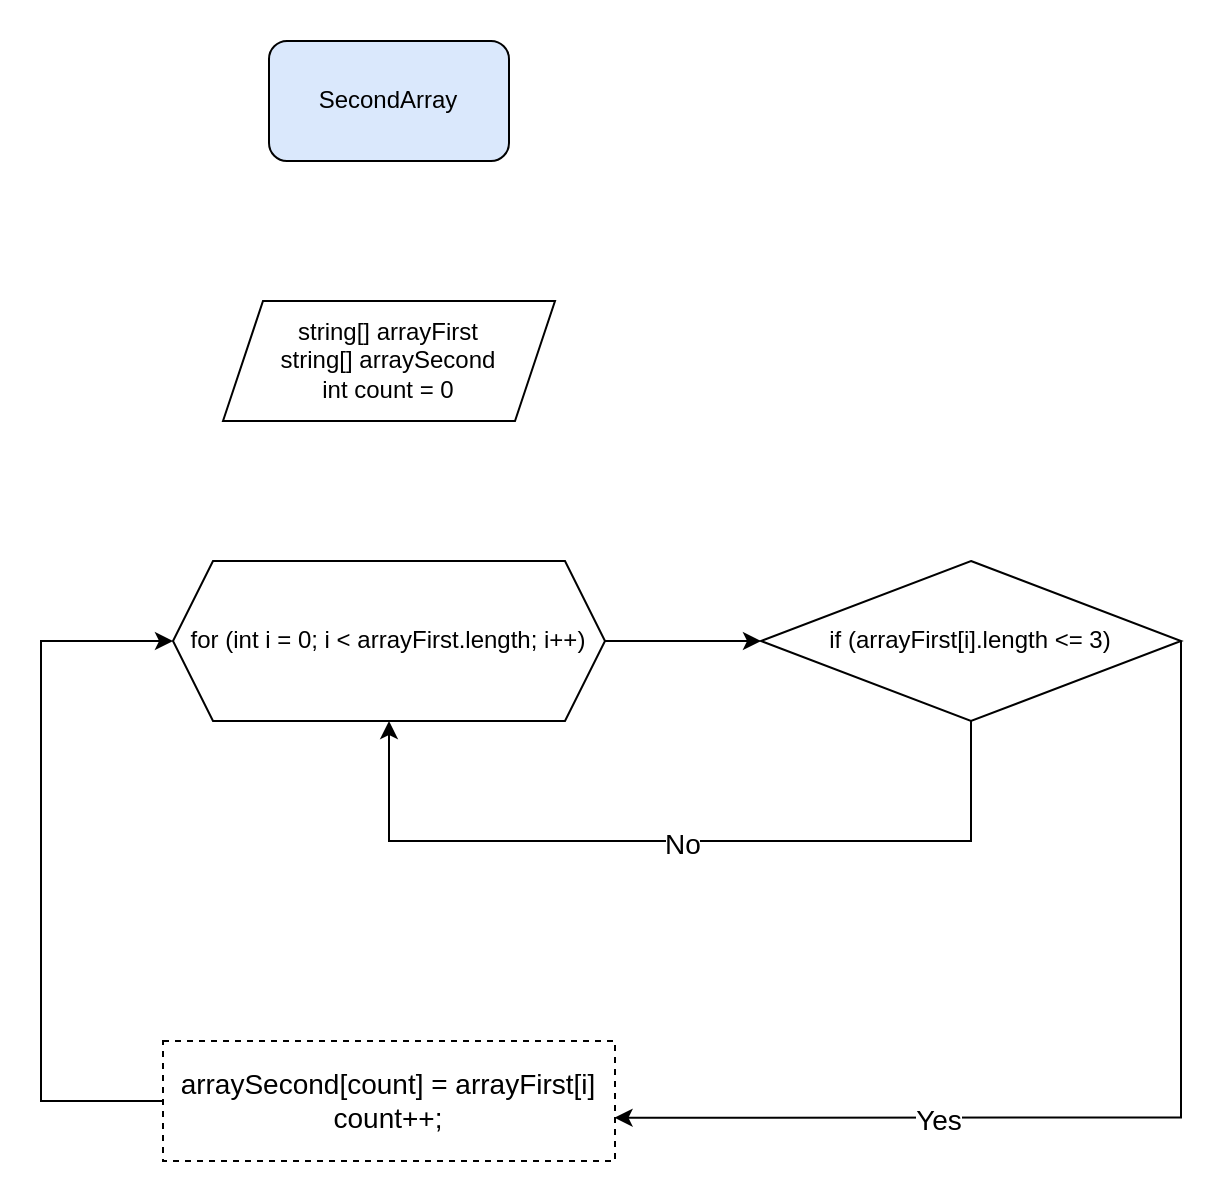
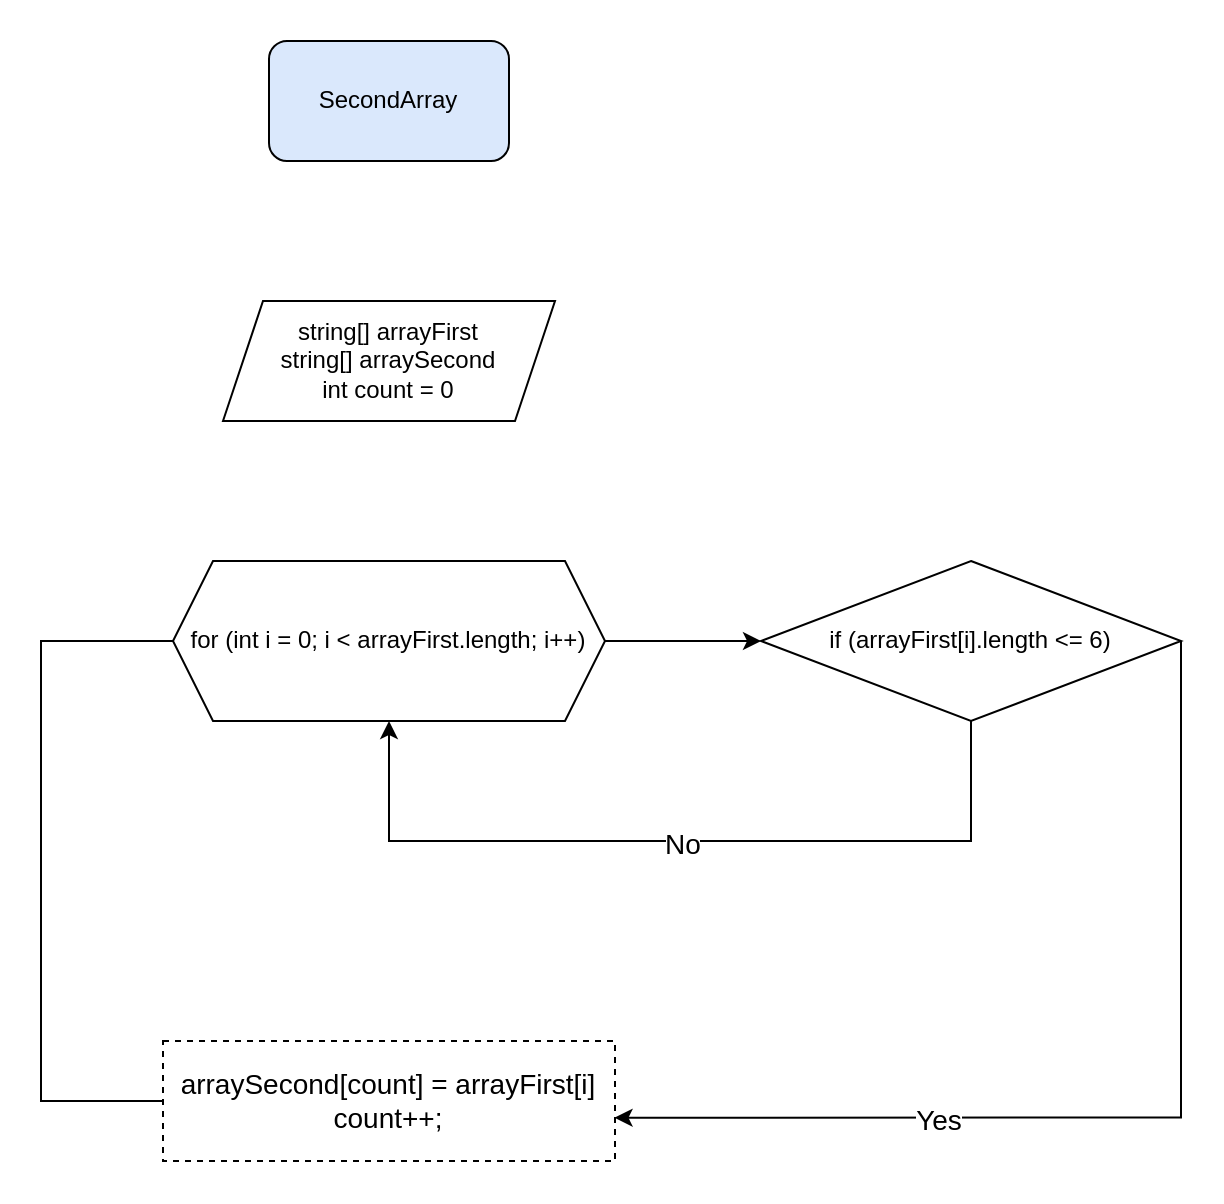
(158, 641) -> (163, 641)
(971, 641) -> (971, 641)
